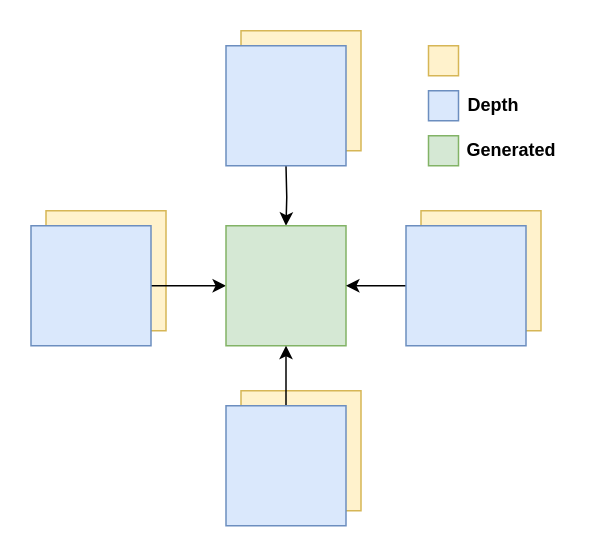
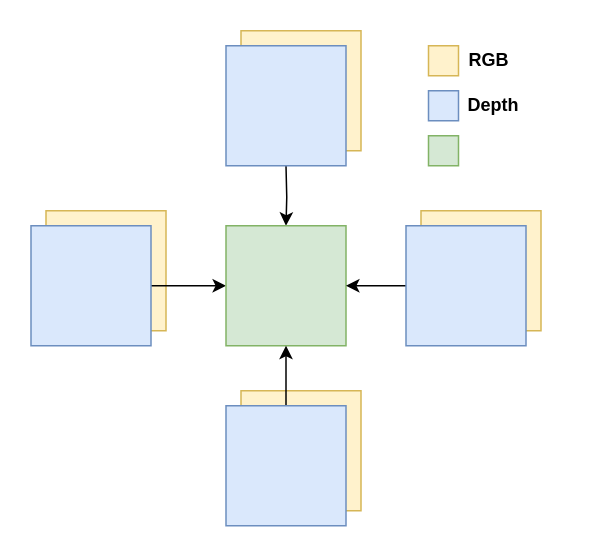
none -> (488, 61)
(511, 151) -> none
